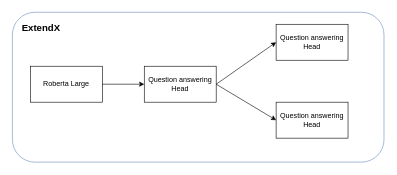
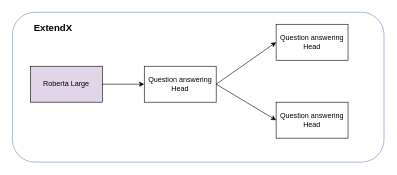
(42, 27) -> (54, 27)
(66, 84) -> (66, 84)
